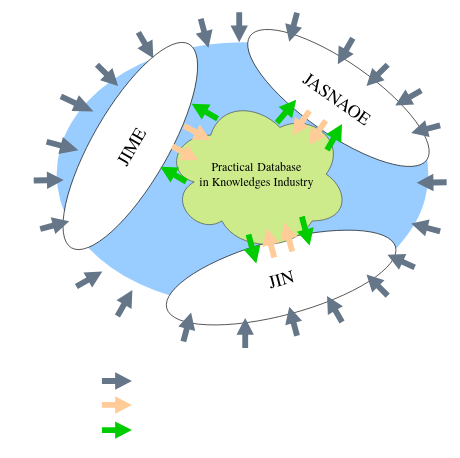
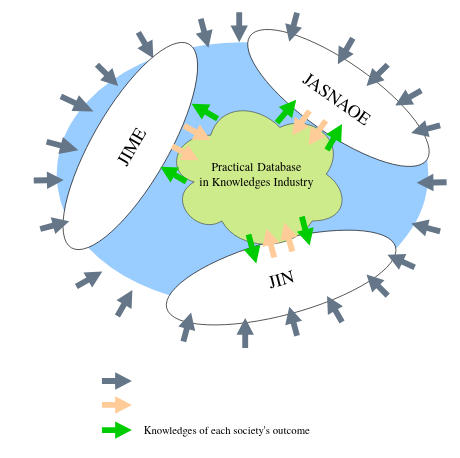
none -> (233, 431)
